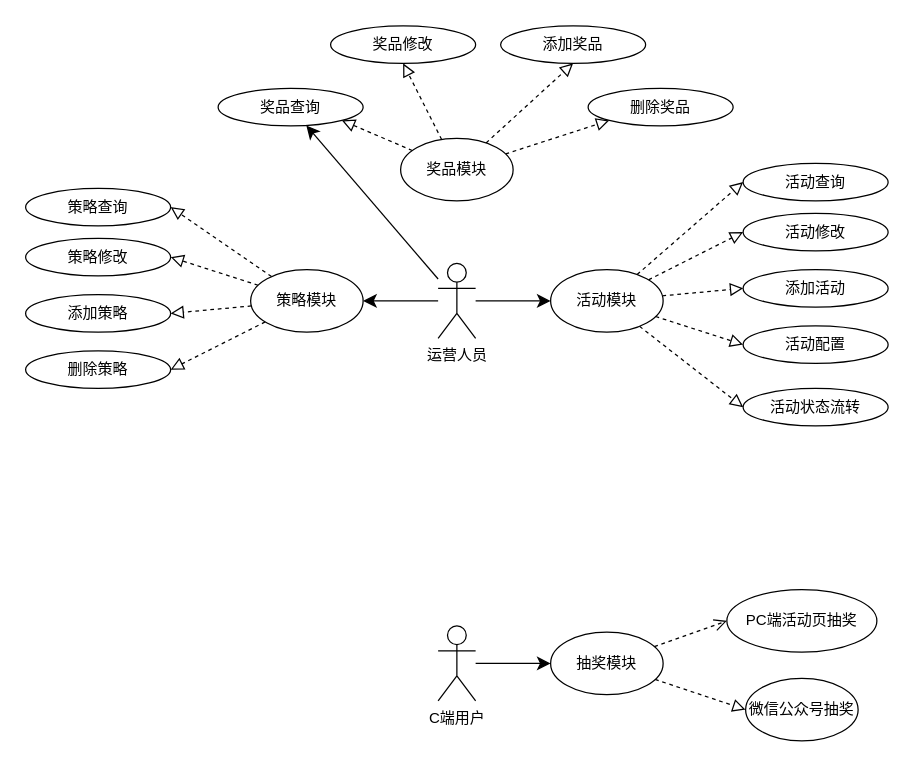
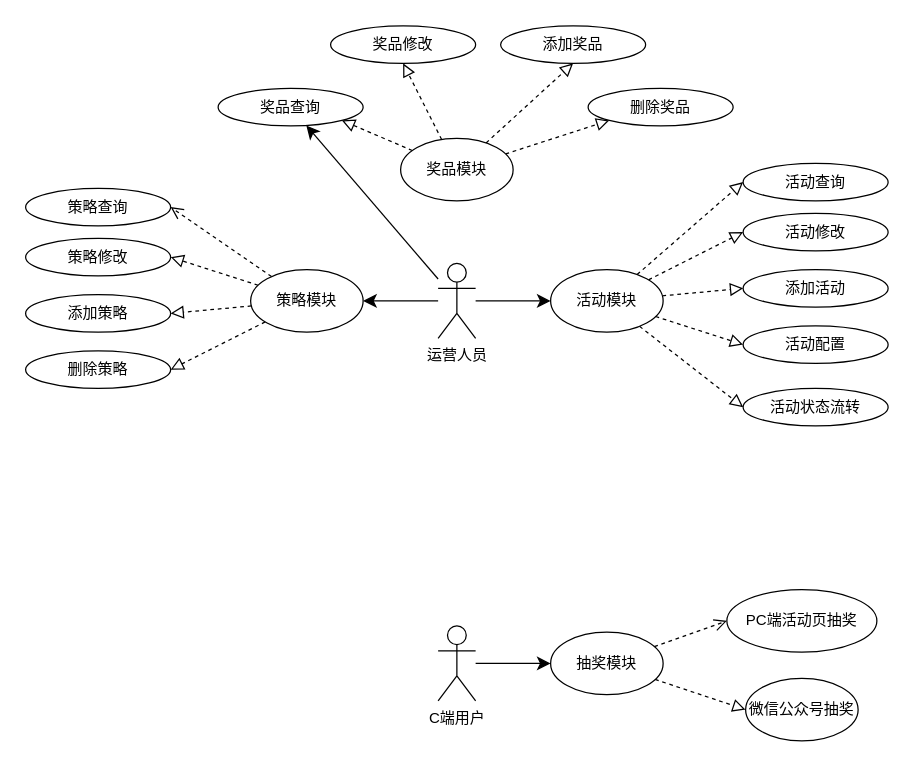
(182, 215) -> (179, 212)
